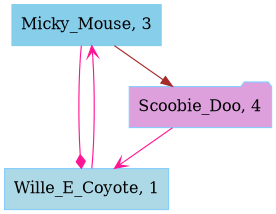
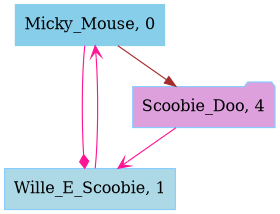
(87, 25) -> (90, 25)
(87, 189) -> (90, 189)
